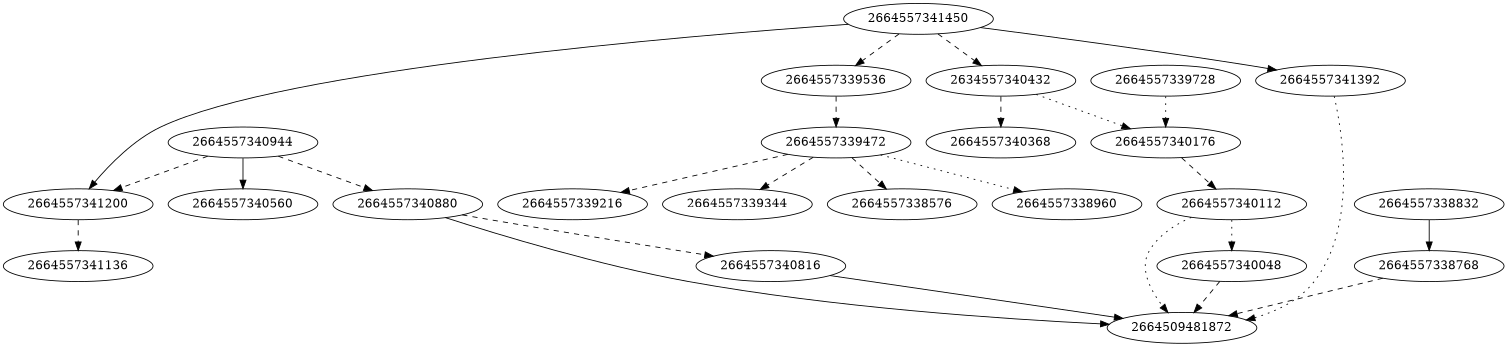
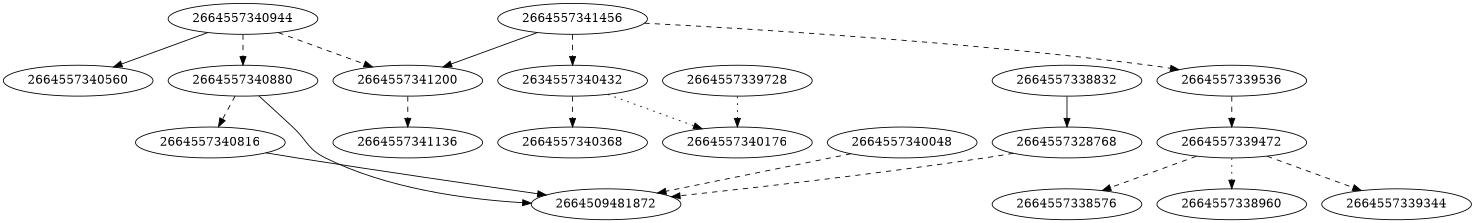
(919, 19) -> (573, 19)
(1331, 81) -> none
(573, 204) -> none
(1232, 204) -> none
(1429, 266) -> (1067, 142)
